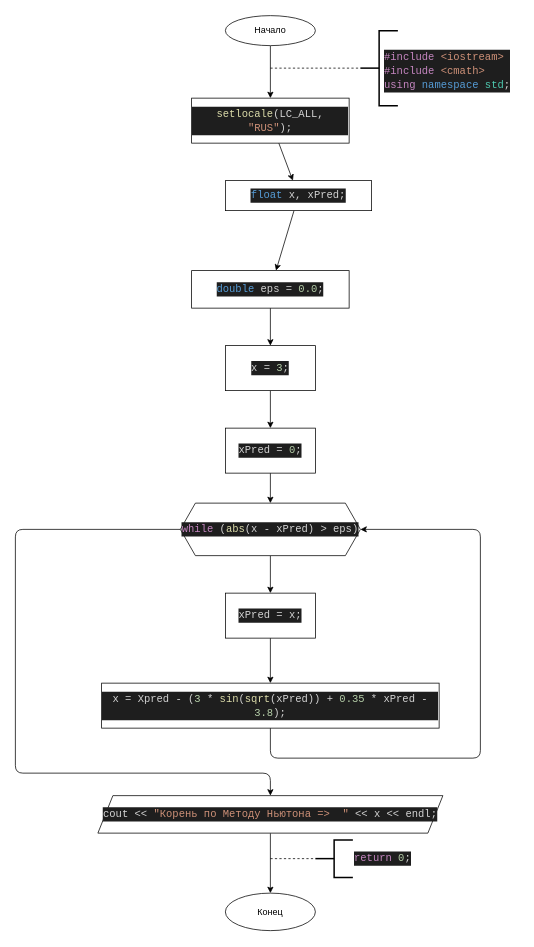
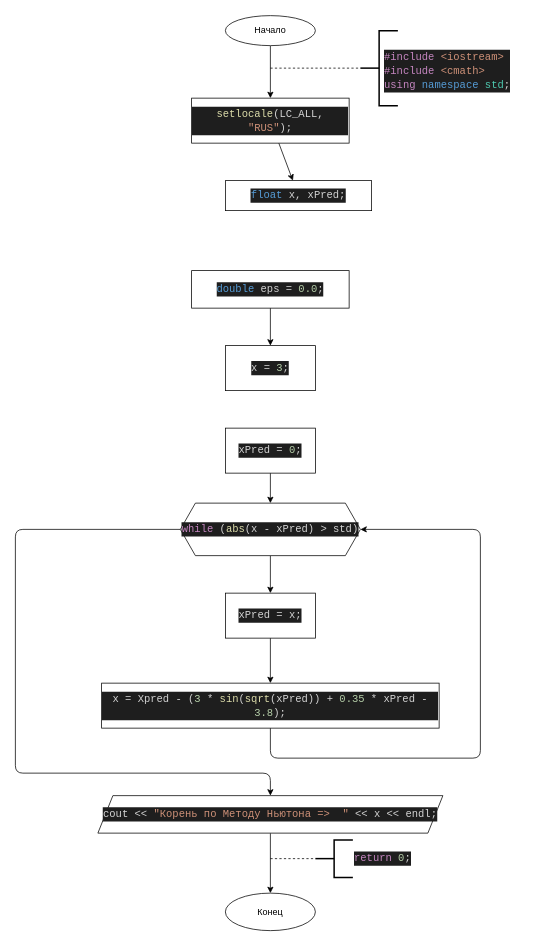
(286, 238) -> none
(270, 407) -> none
(270, 529) -> (270, 529)
